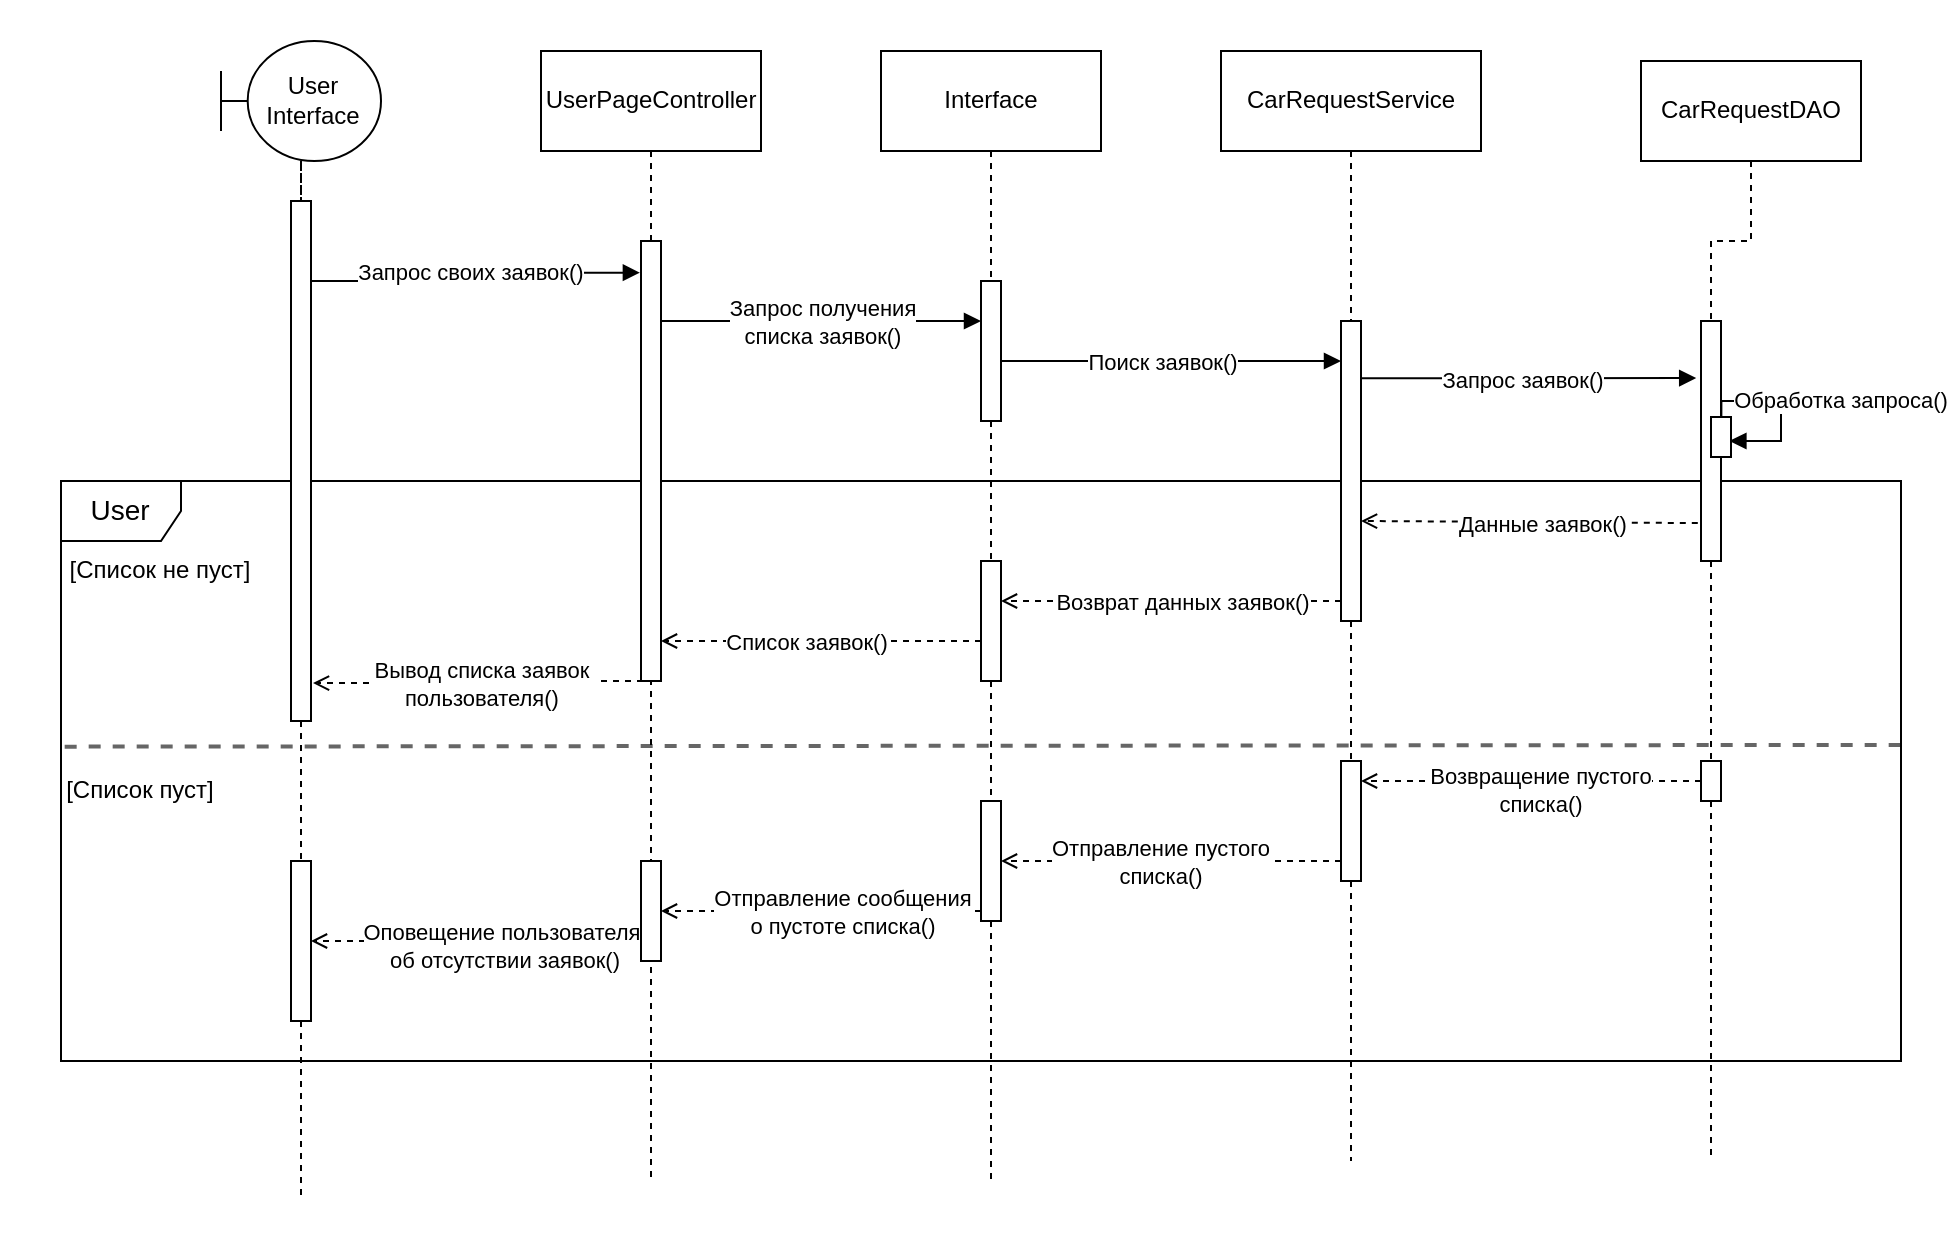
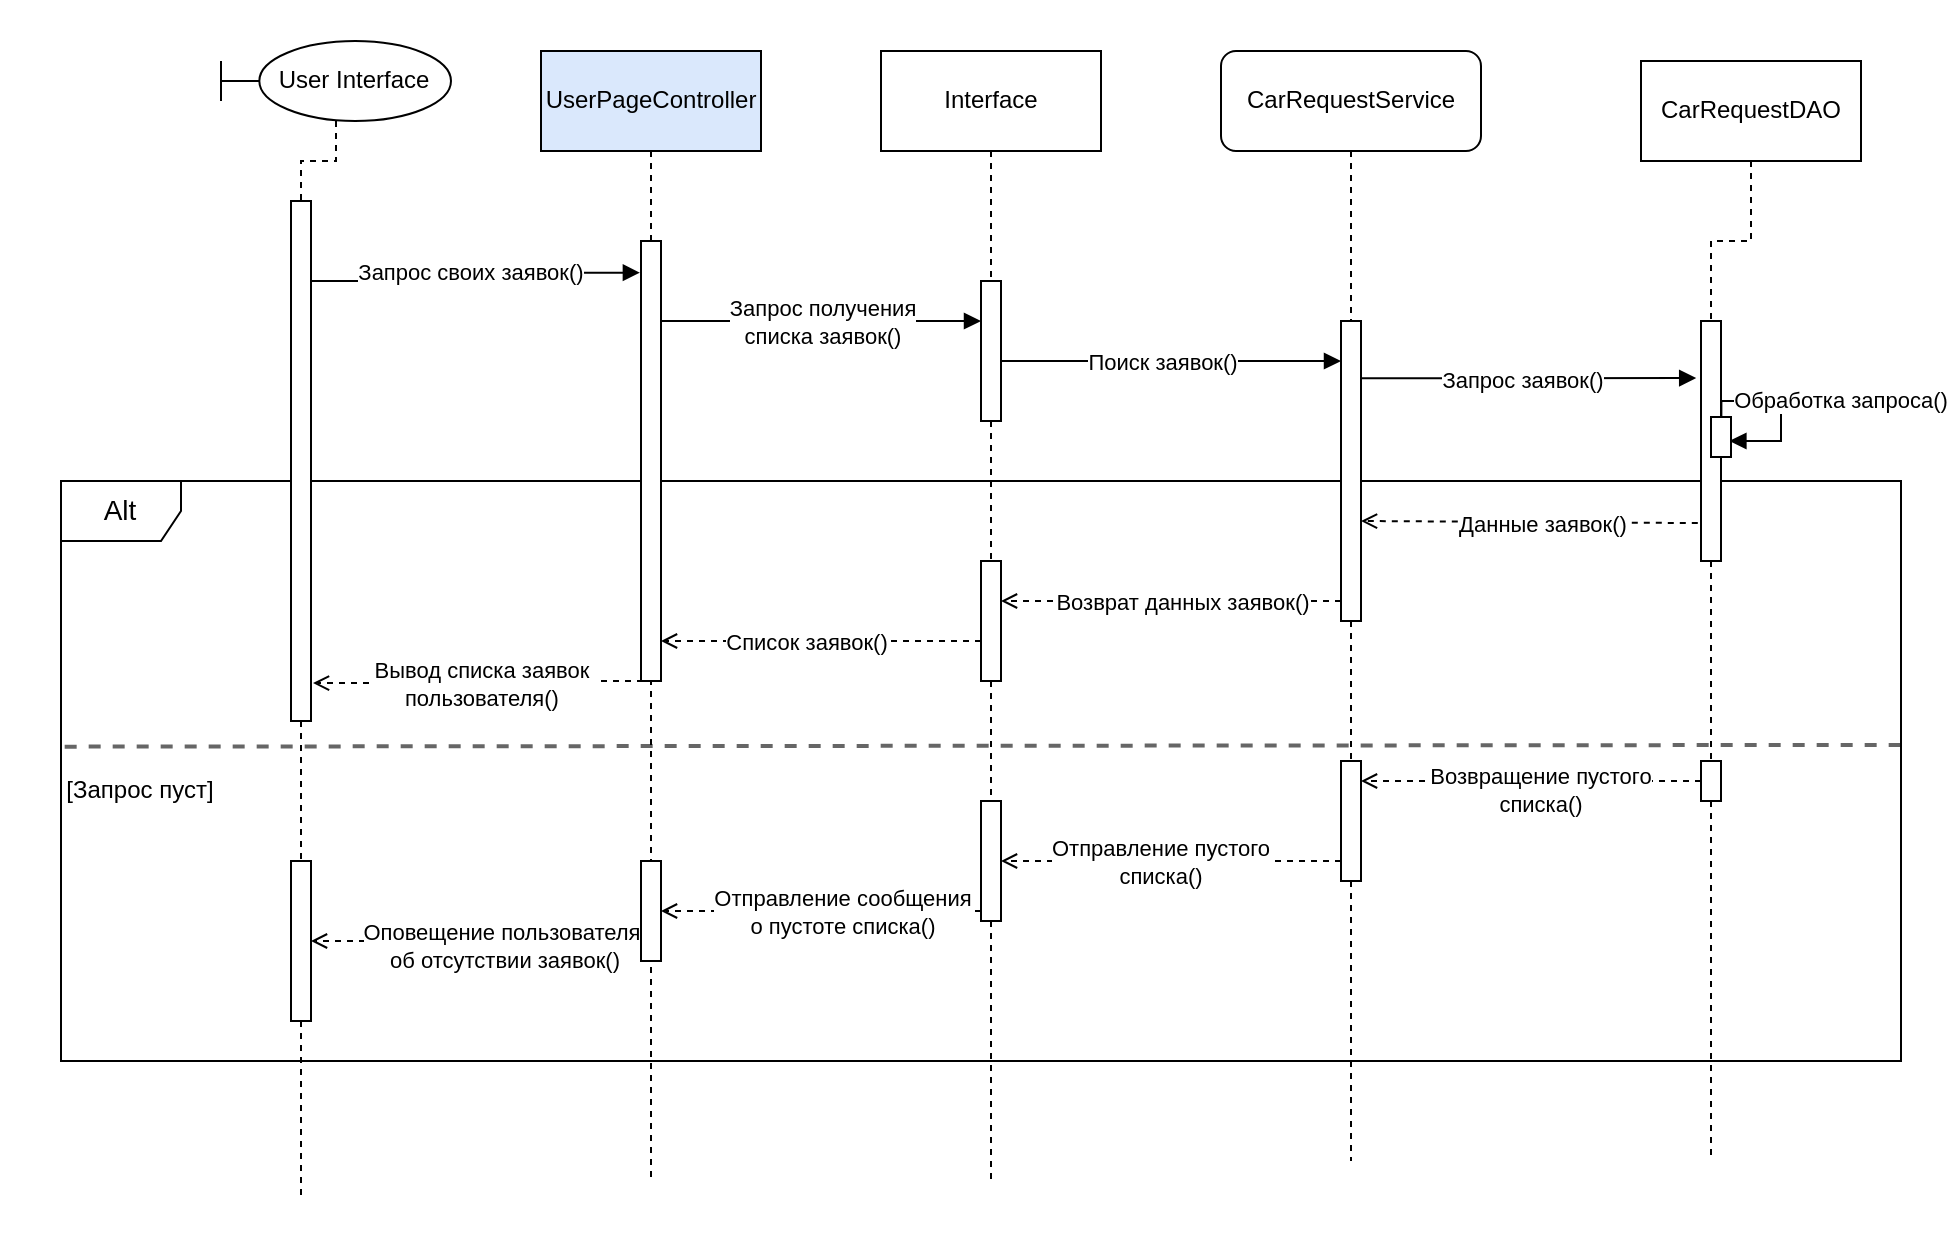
(301, 101) -> (336, 81)
(651, 101) -> (651, 101)
(1351, 101) -> (1351, 101)
(121, 511) -> (121, 511)
(161, 571) -> none
(141, 791) -> (141, 791)
